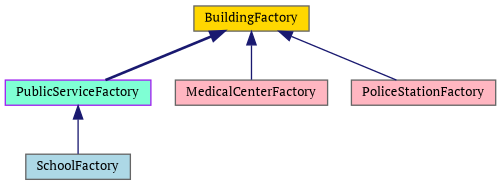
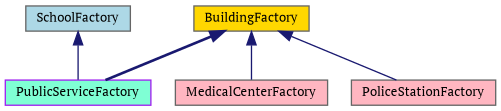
(78, 137) -> (78, 63)
